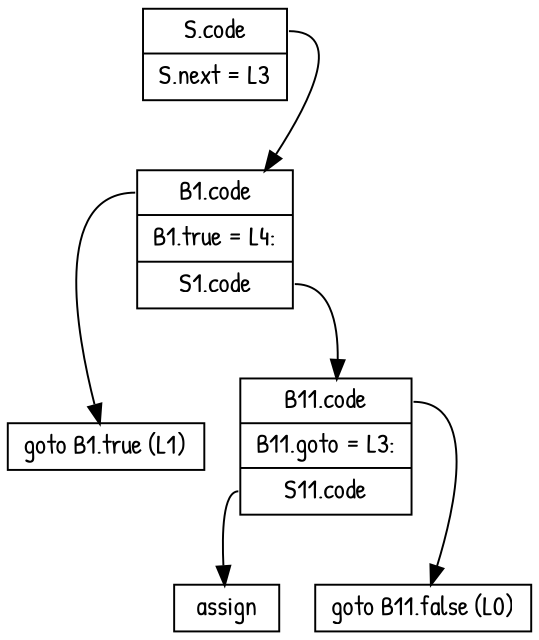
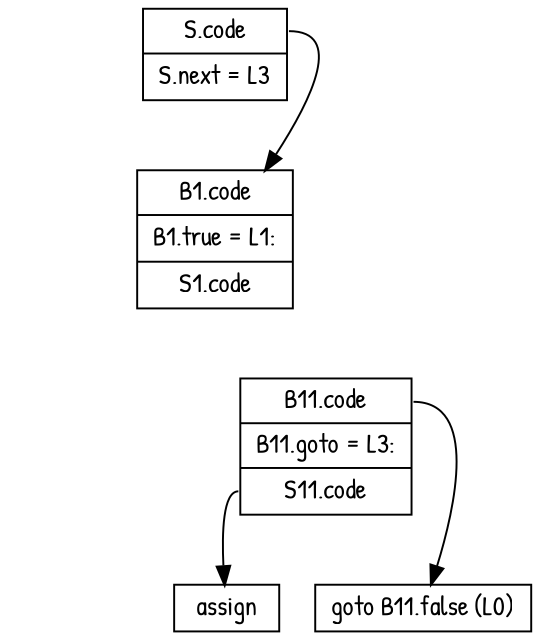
(215, 237) -> (215, 237)
(331, 312) -> none
(106, 447) -> none
